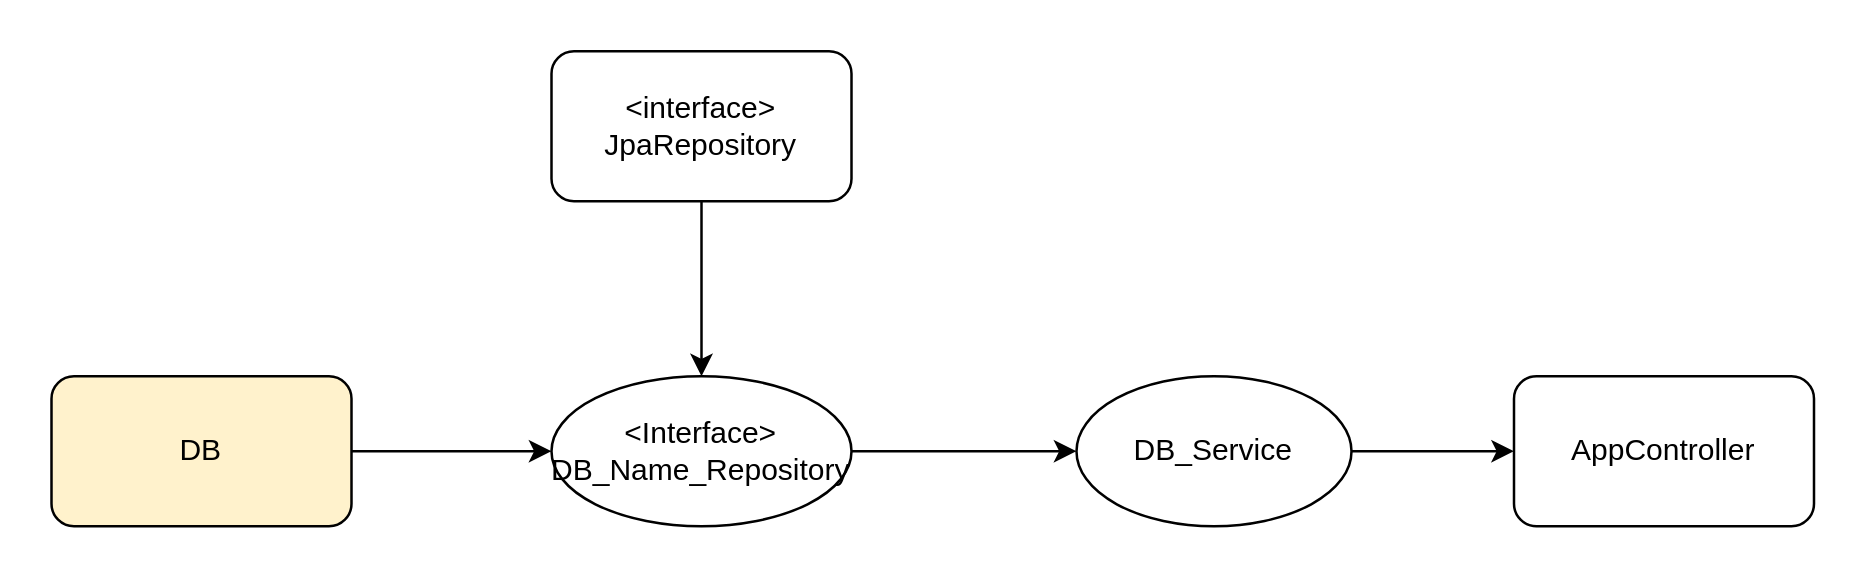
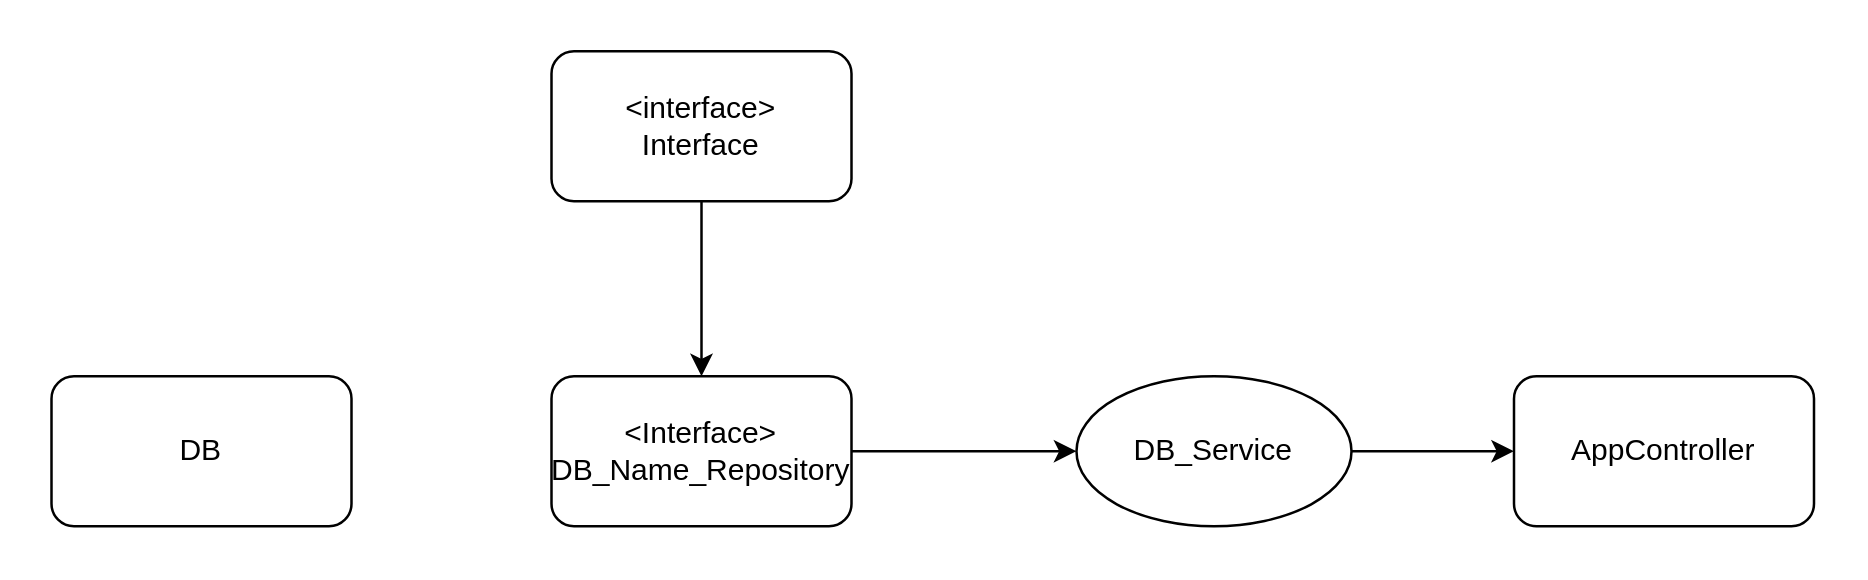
(701, 126) -> (701, 126)
(201, 451) -> (201, 451)
(443, 451) -> none
(701, 451) -> (701, 451)
